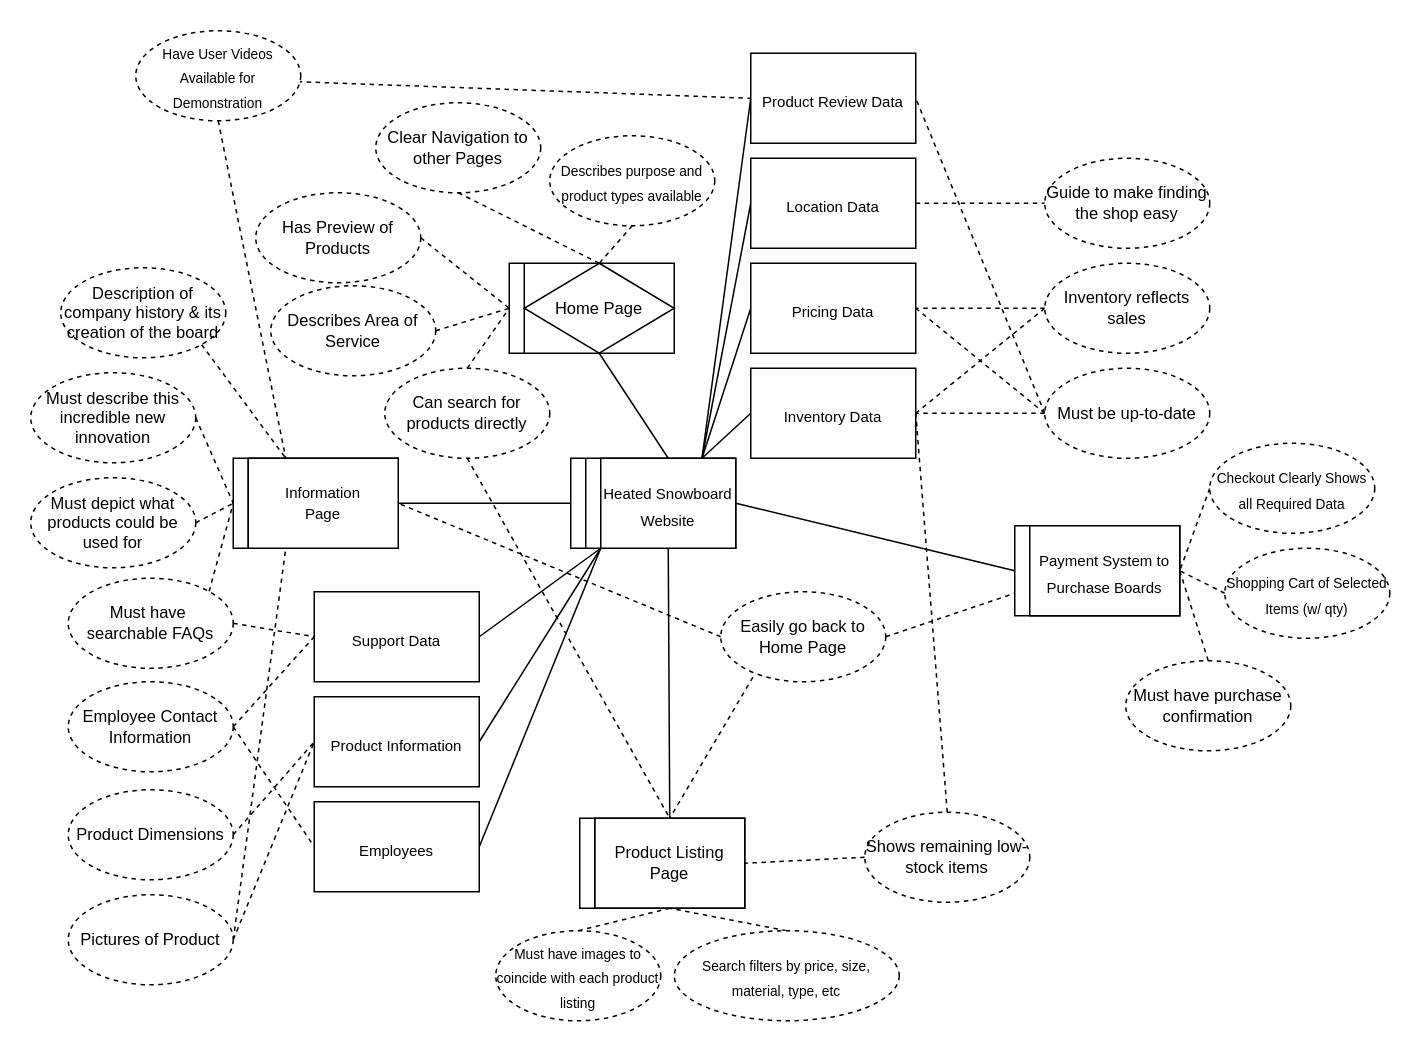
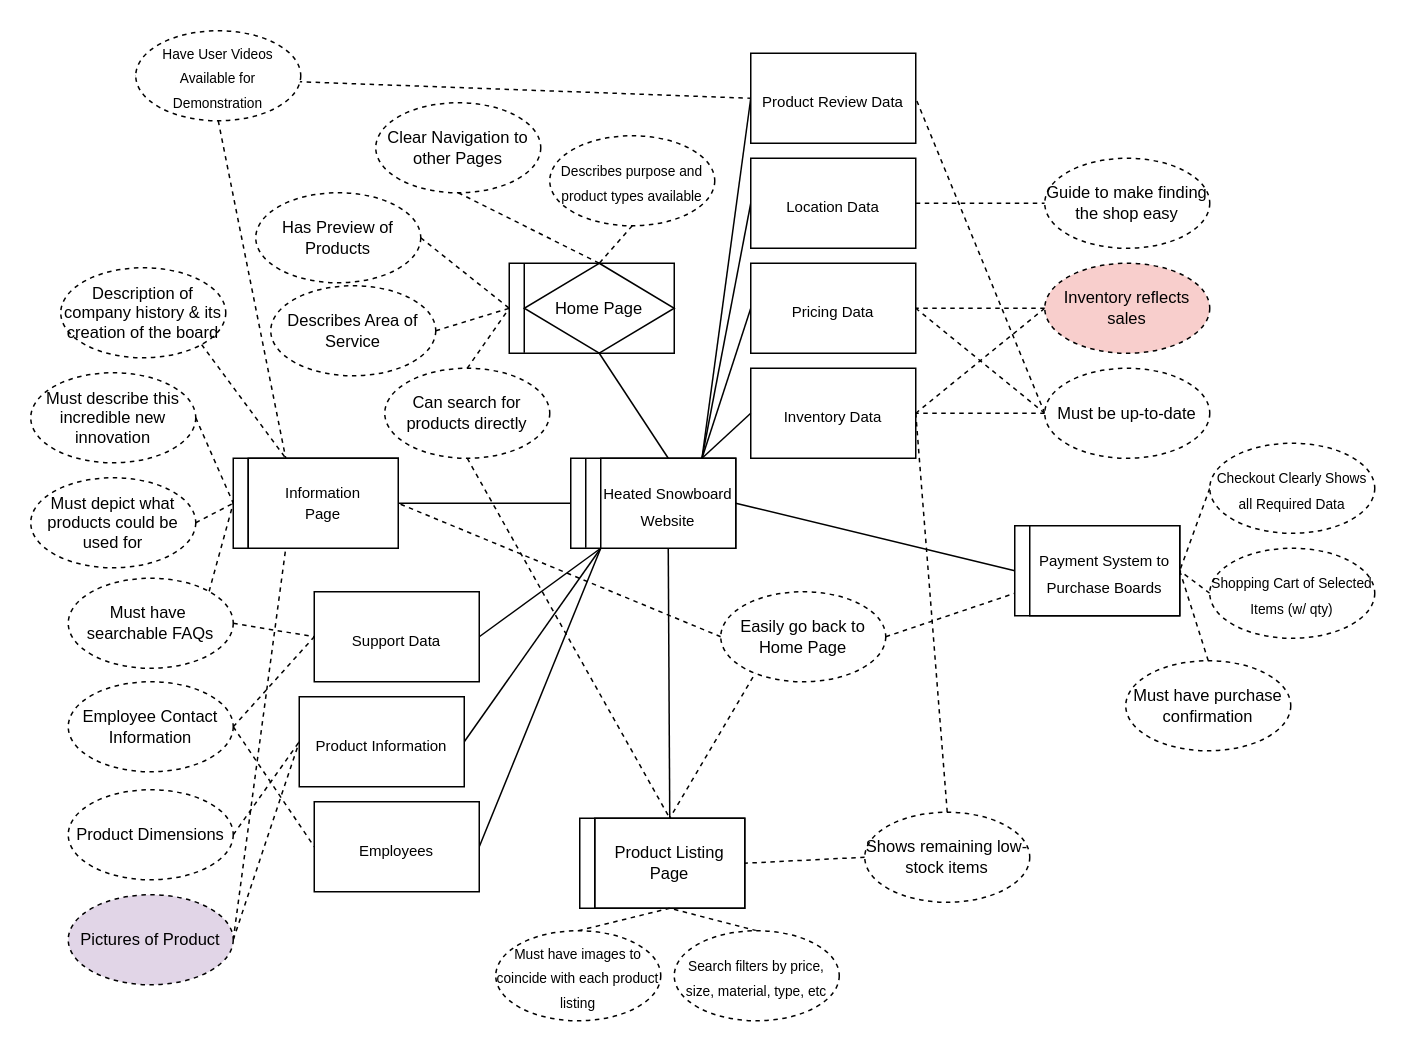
(1127, 308) -> (1127, 308)
(1307, 593) -> (1292, 593)
(397, 742) -> (382, 742)
(151, 940) -> (151, 940)
(787, 976) -> (757, 976)
